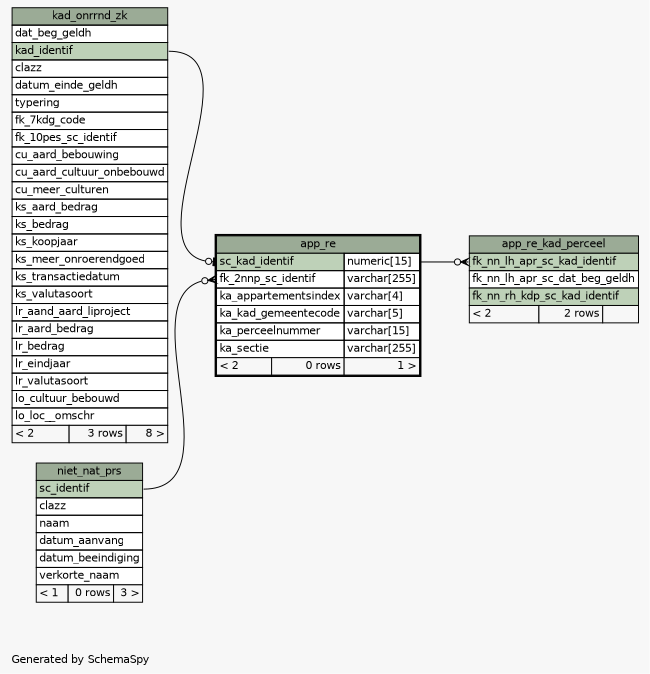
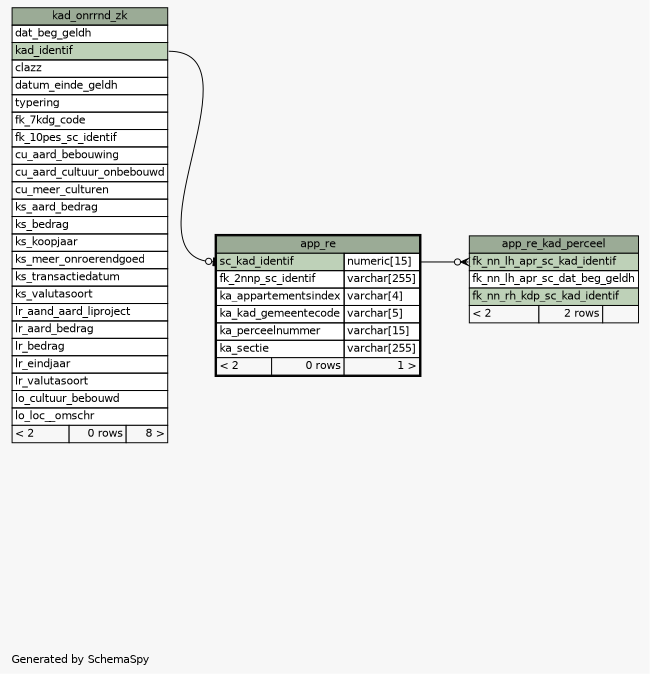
(105, 434) -> (105, 434)
(89, 533) -> none
